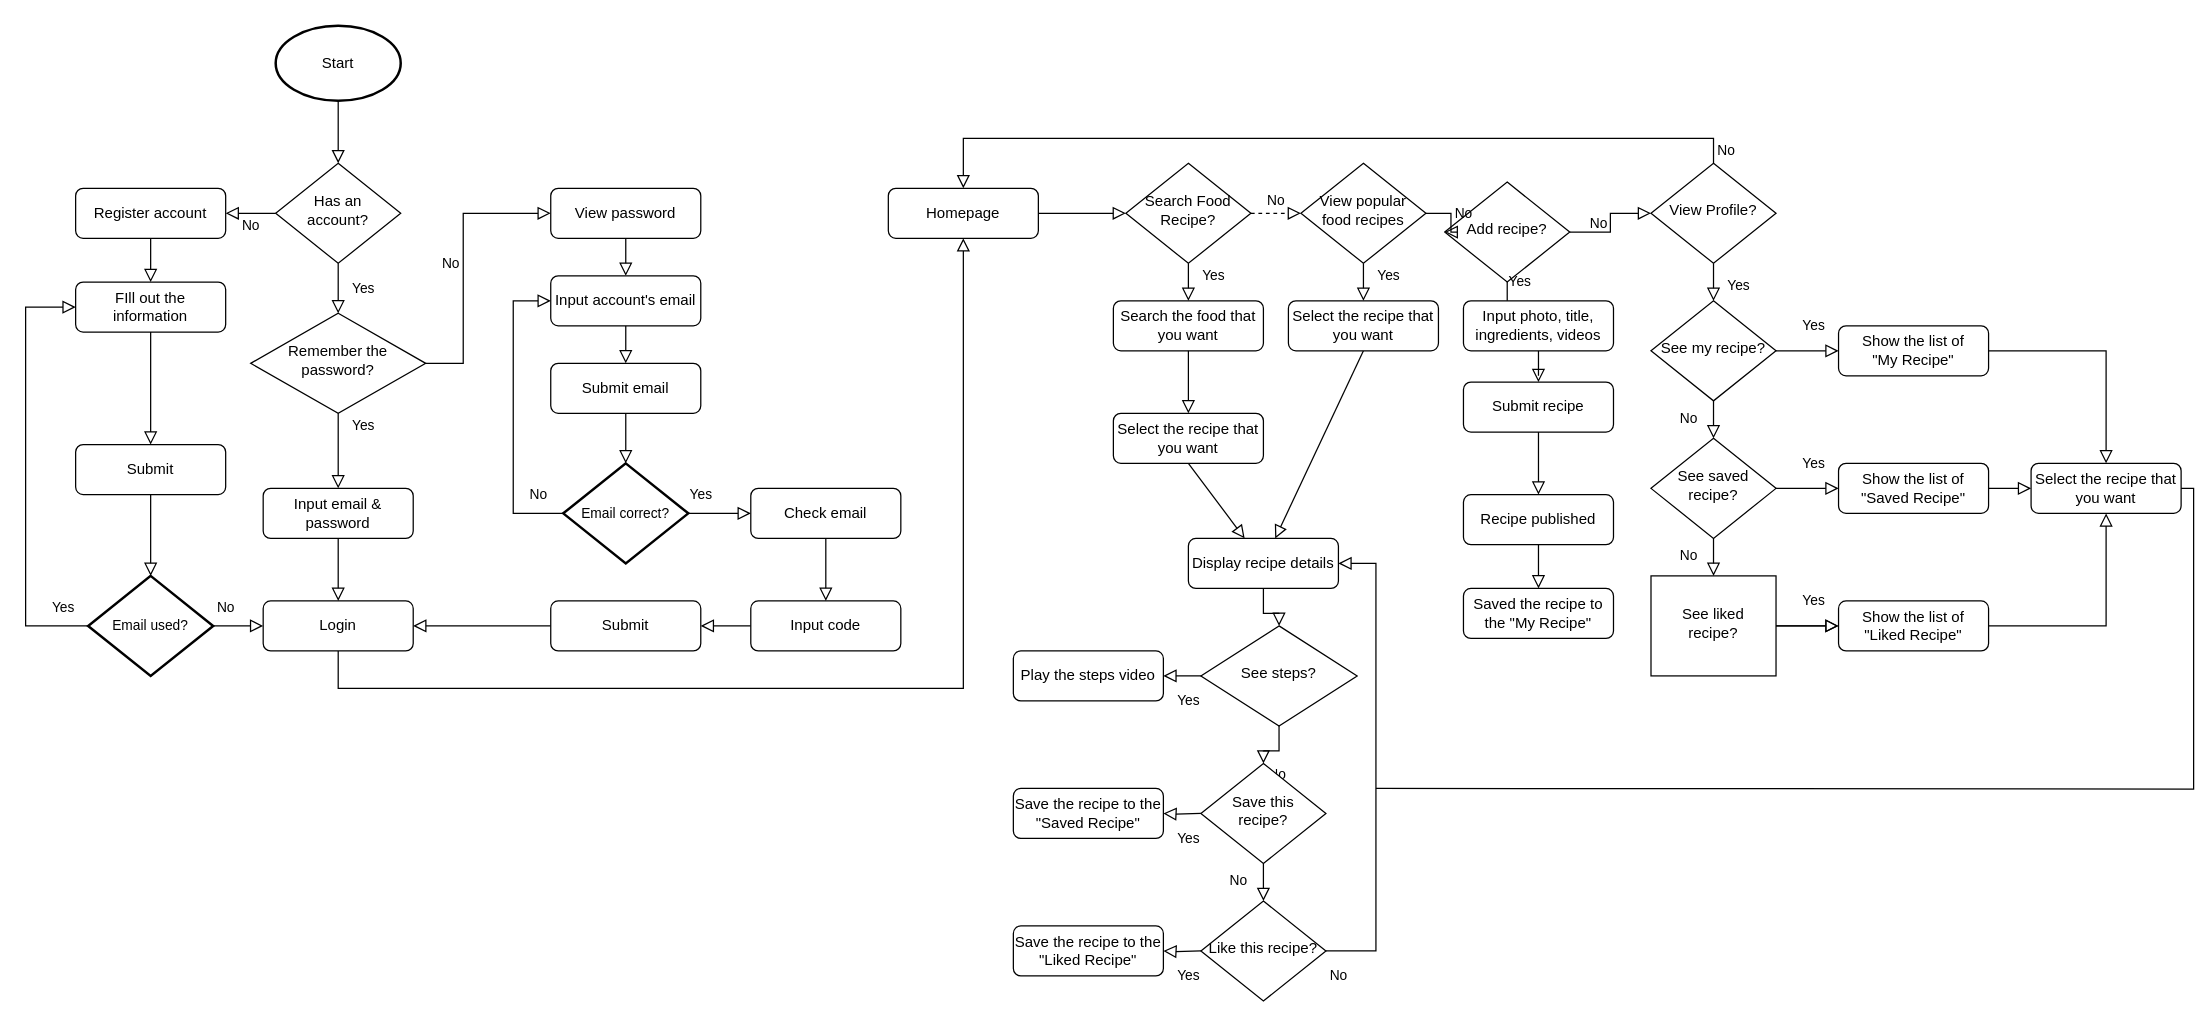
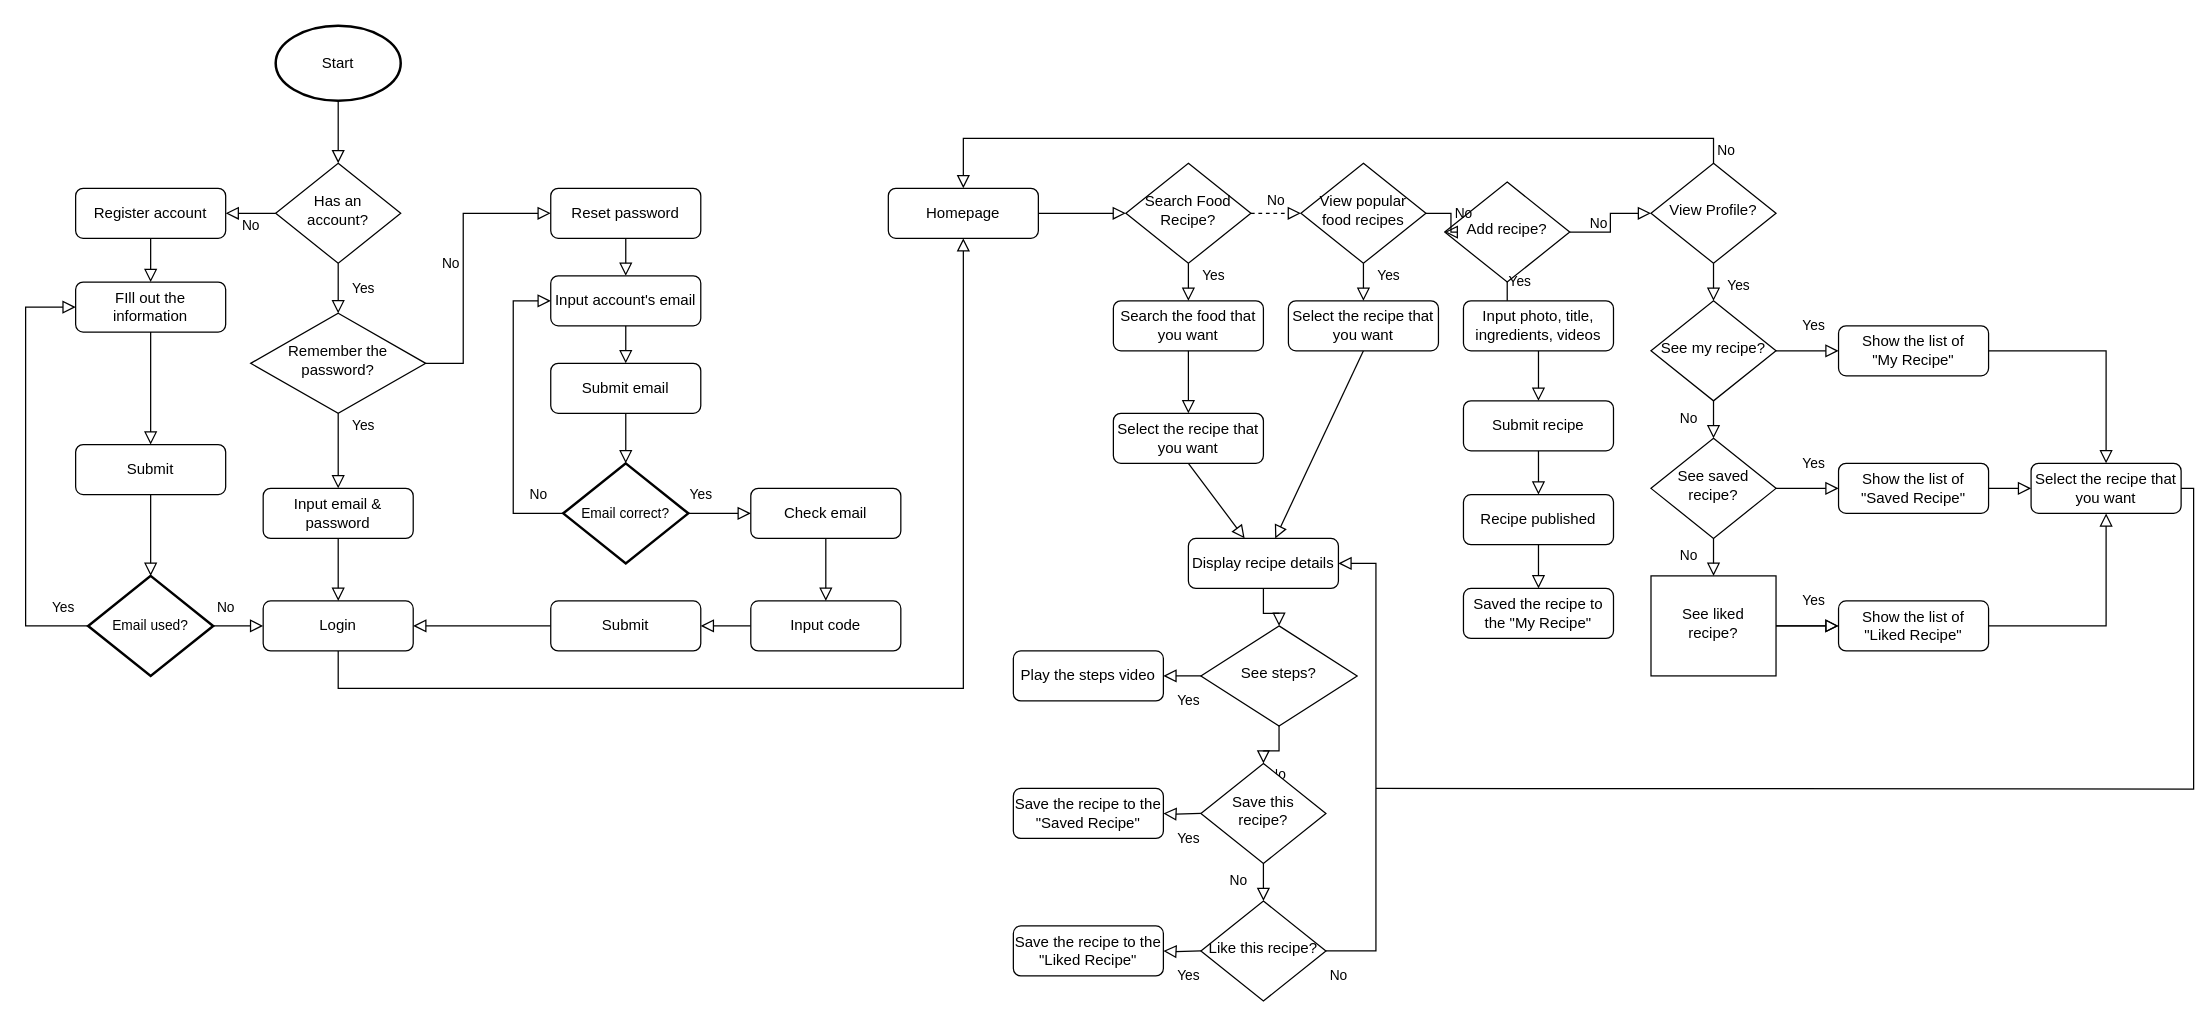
(626, 213) -> (626, 213)
(1538, 407) -> (1538, 426)
